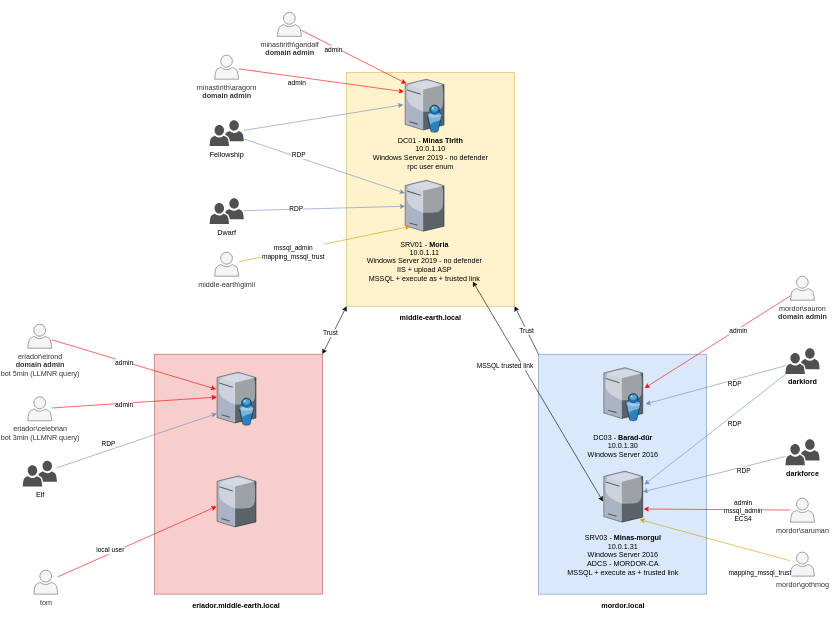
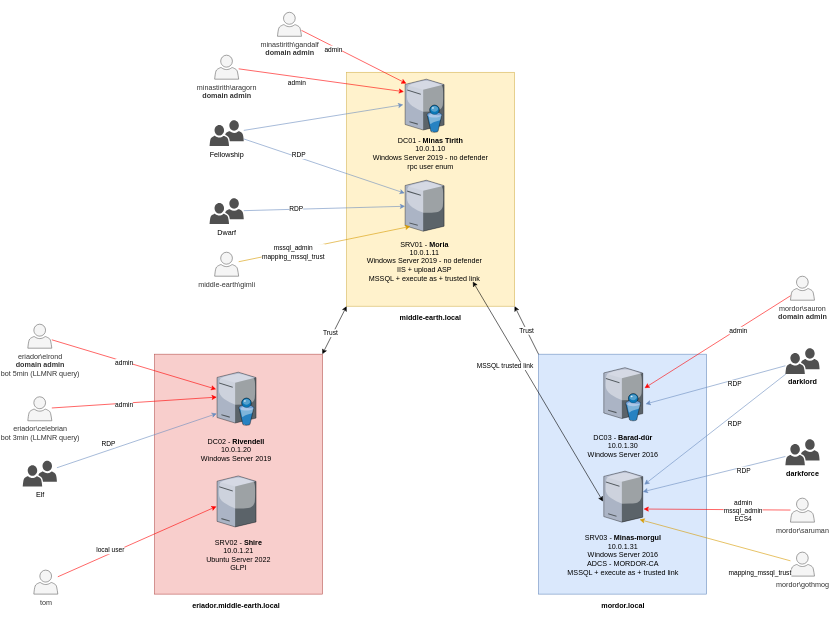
none -> (236, 450)
none -> (238, 555)
